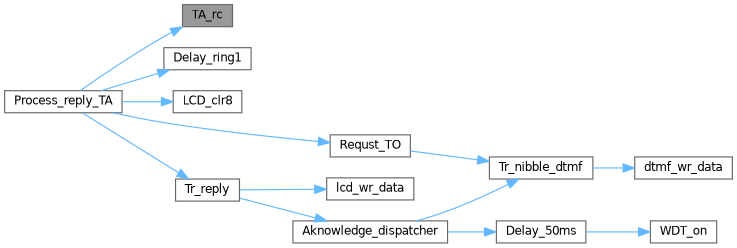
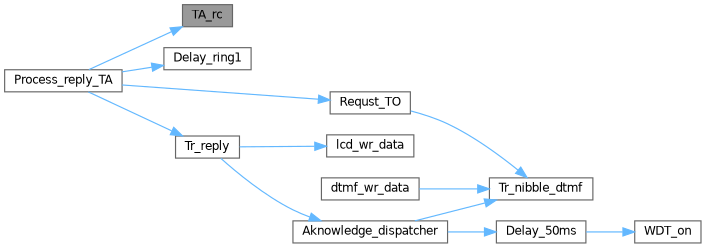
(208, 102) -> none
(608, 168) -> (448, 189)
